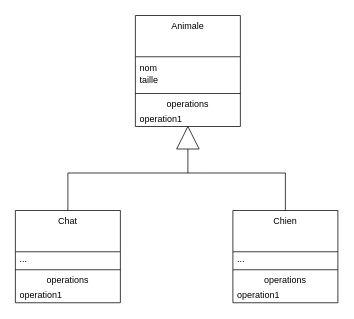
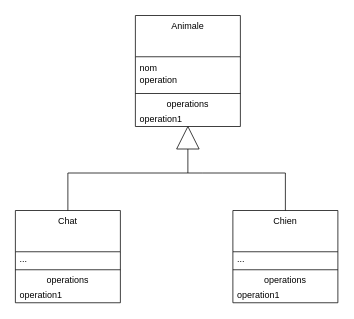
(151, 74) -> (161, 74)
